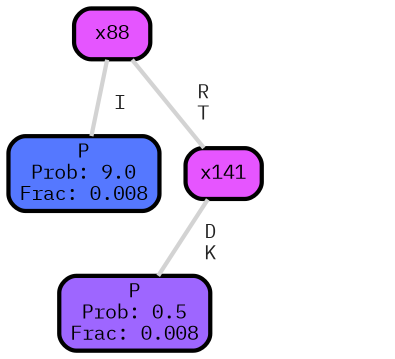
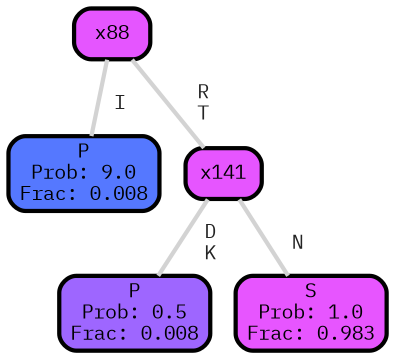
none -> (311, 313)
